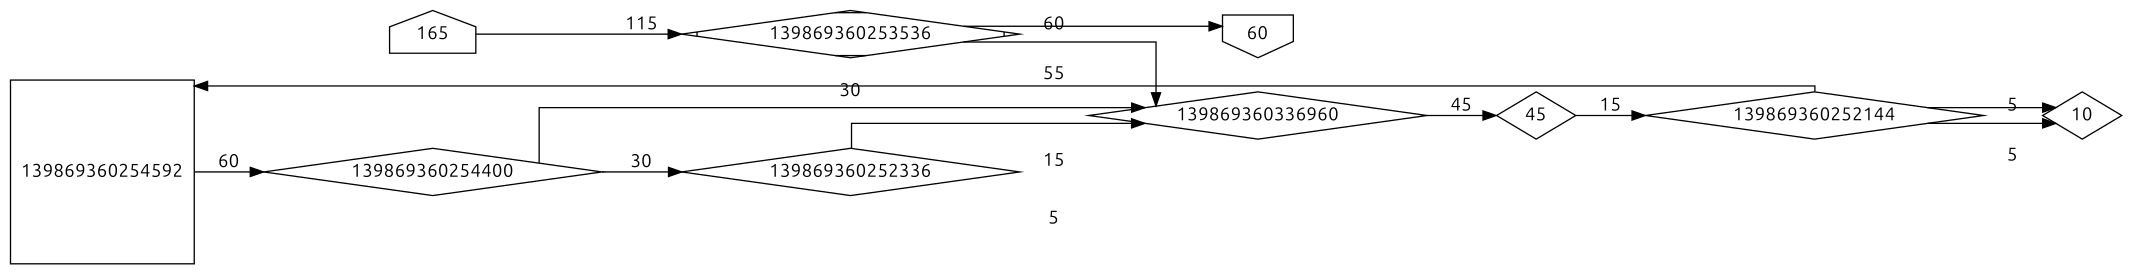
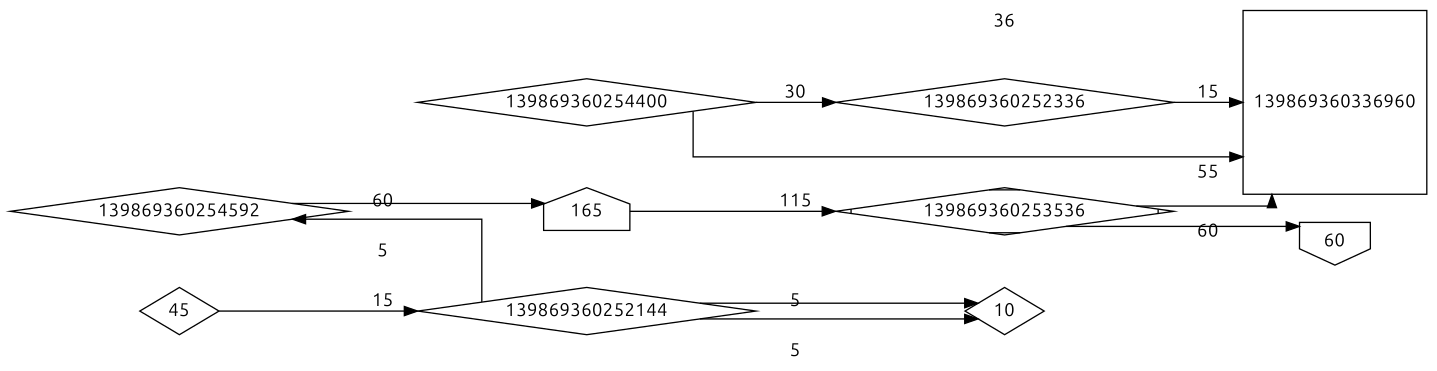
(851, 91) -> (1005, 22)
(1258, 116) -> (1335, 102)
(1455, 116) -> none
(102, 172) -> (179, 211)
(222, 172) -> (412, 203)
